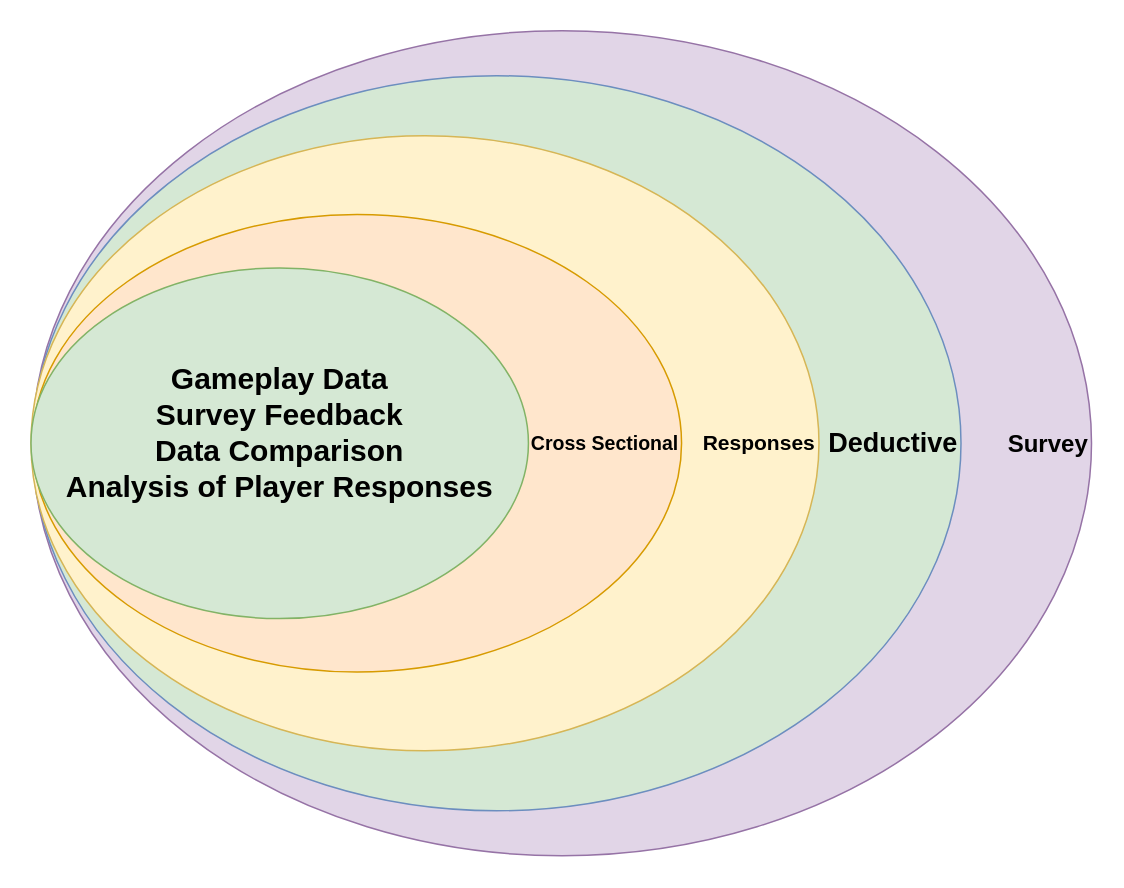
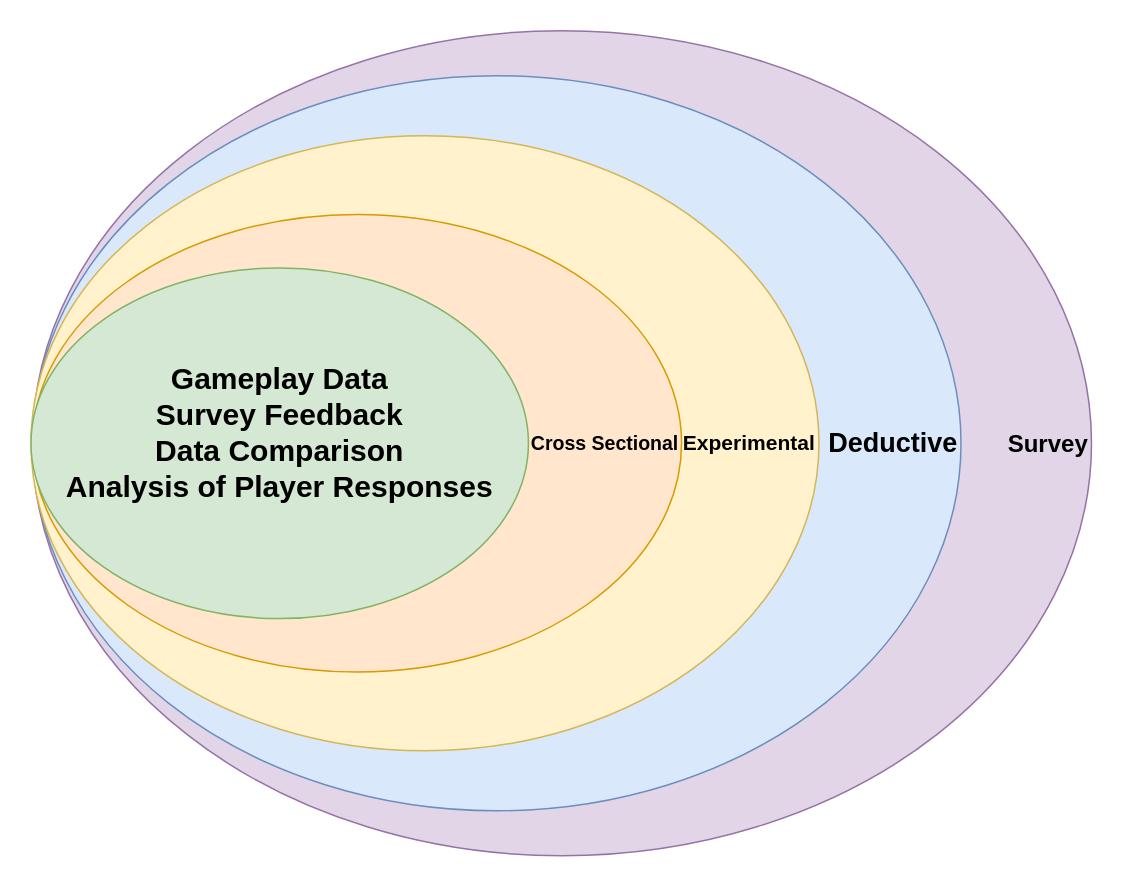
(770, 443) -> (759, 443)
(915, 443) -> (915, 443)
